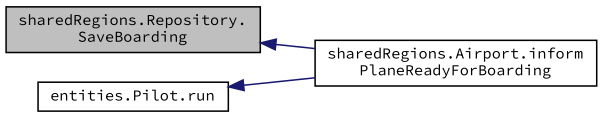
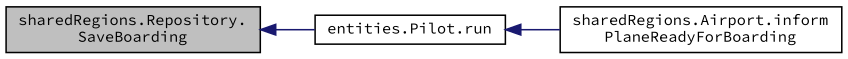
(295, 47) -> (295, 30)
